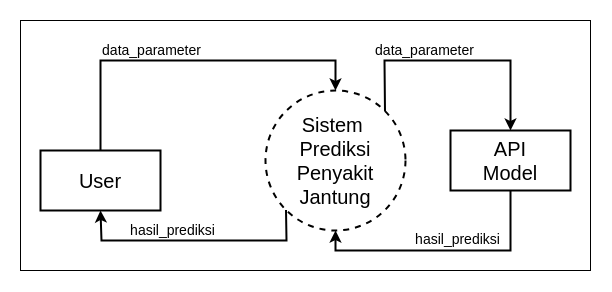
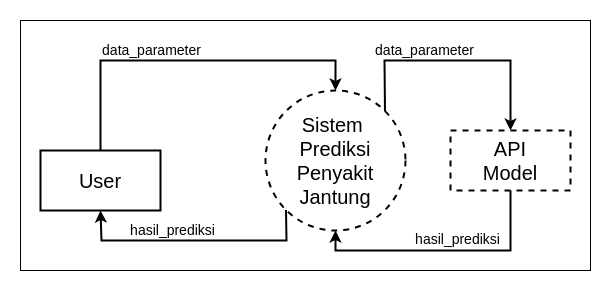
(511, 161) -> (511, 161)
